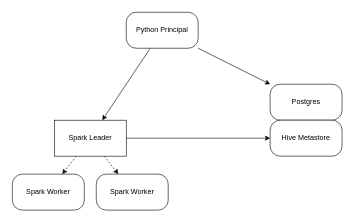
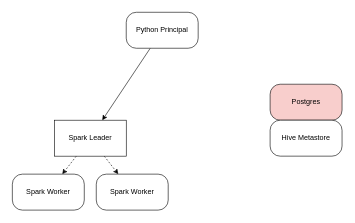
(233, 65) -> none
(306, 102) -> (306, 102)
(264, 138) -> none
